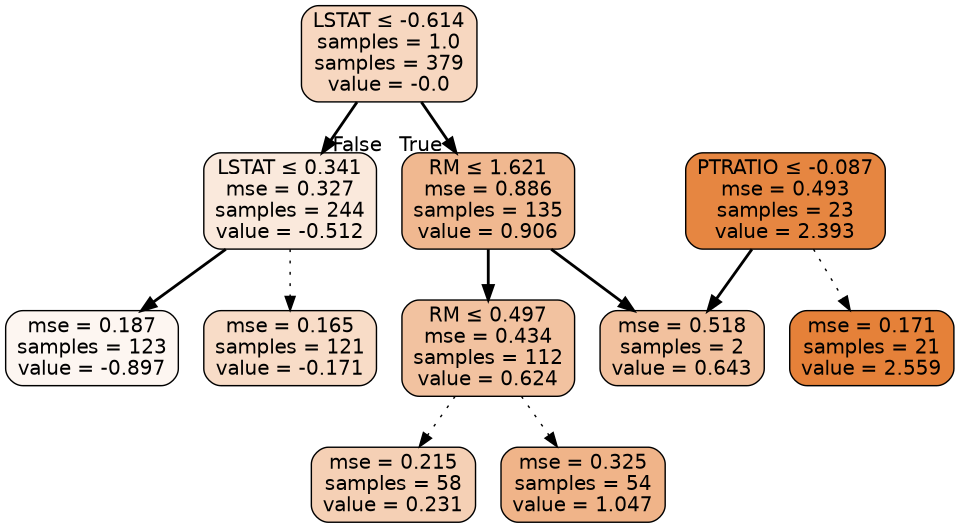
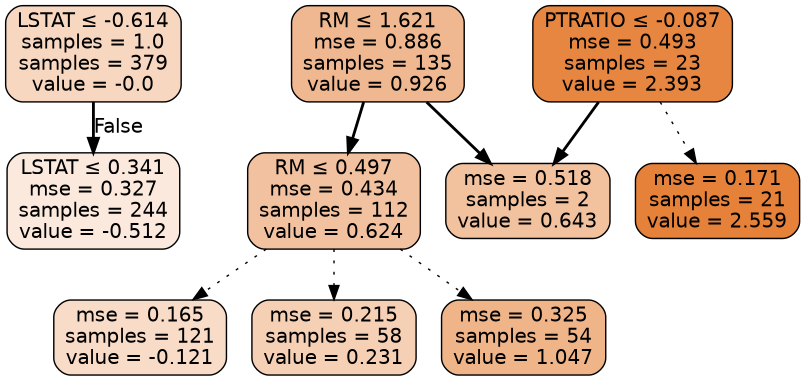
(435, 121) -> none
(488, 232) -> (378, 85)
(290, 273) -> (236, 270)
(92, 348) -> none
(290, 369) -> (140, 358)
